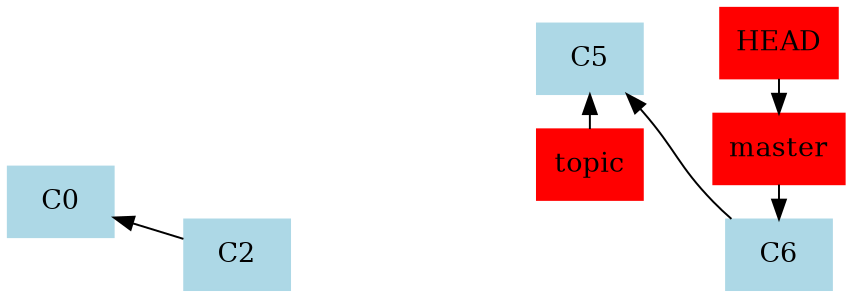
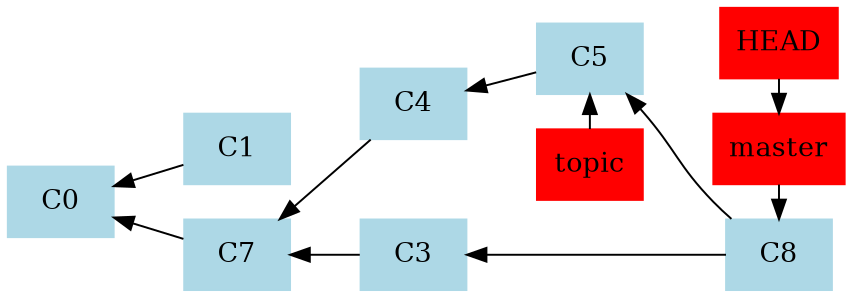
none -> (414, 104)
none -> (237, 149)
(237, 255) -> (237, 255)
none -> (414, 255)
(779, 255) -> (779, 255)
